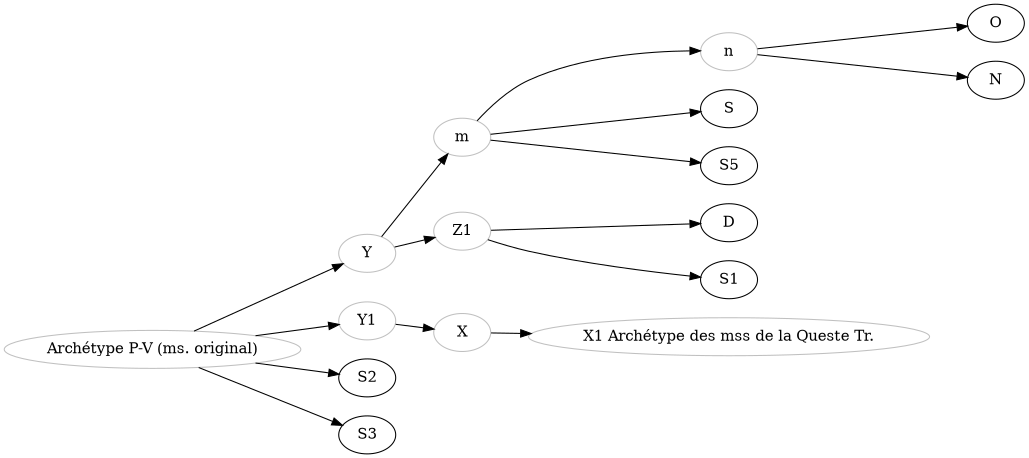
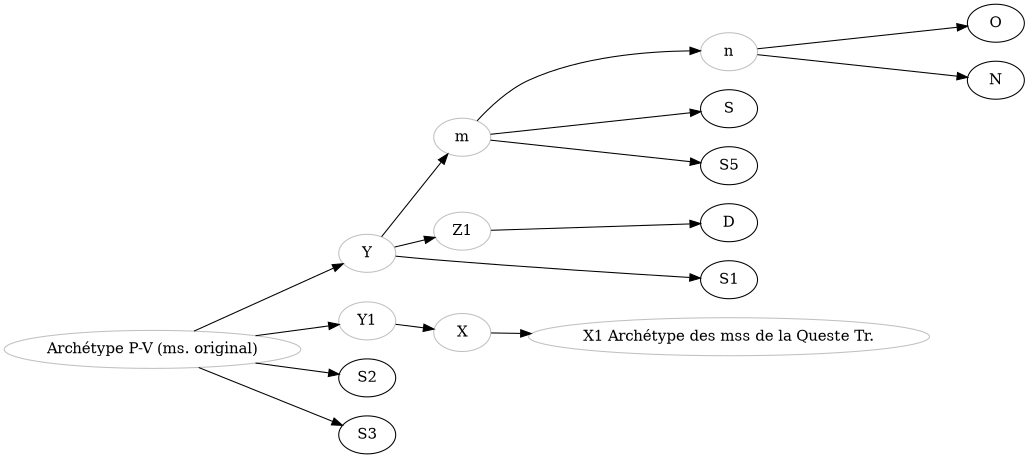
(588, 262) -> (542, 268)
